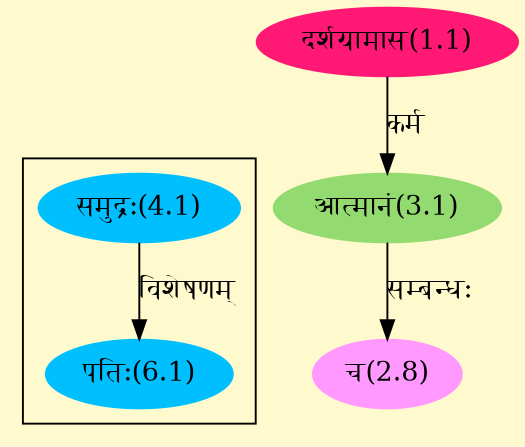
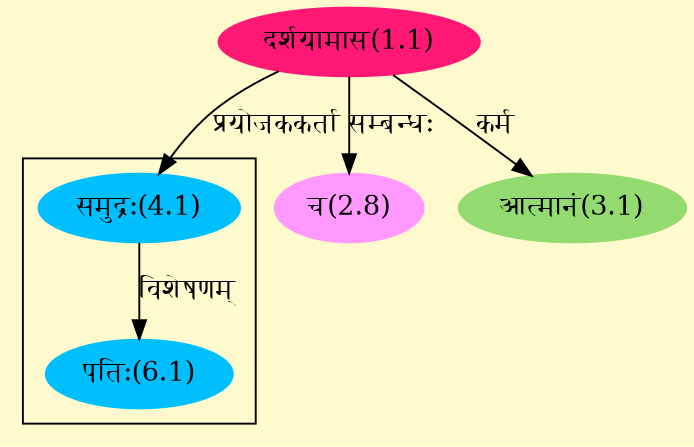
none -> (218, 107)
(387, 281) -> (349, 115)
